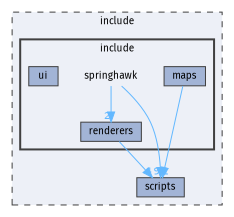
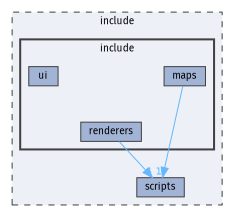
(111, 76) -> none
